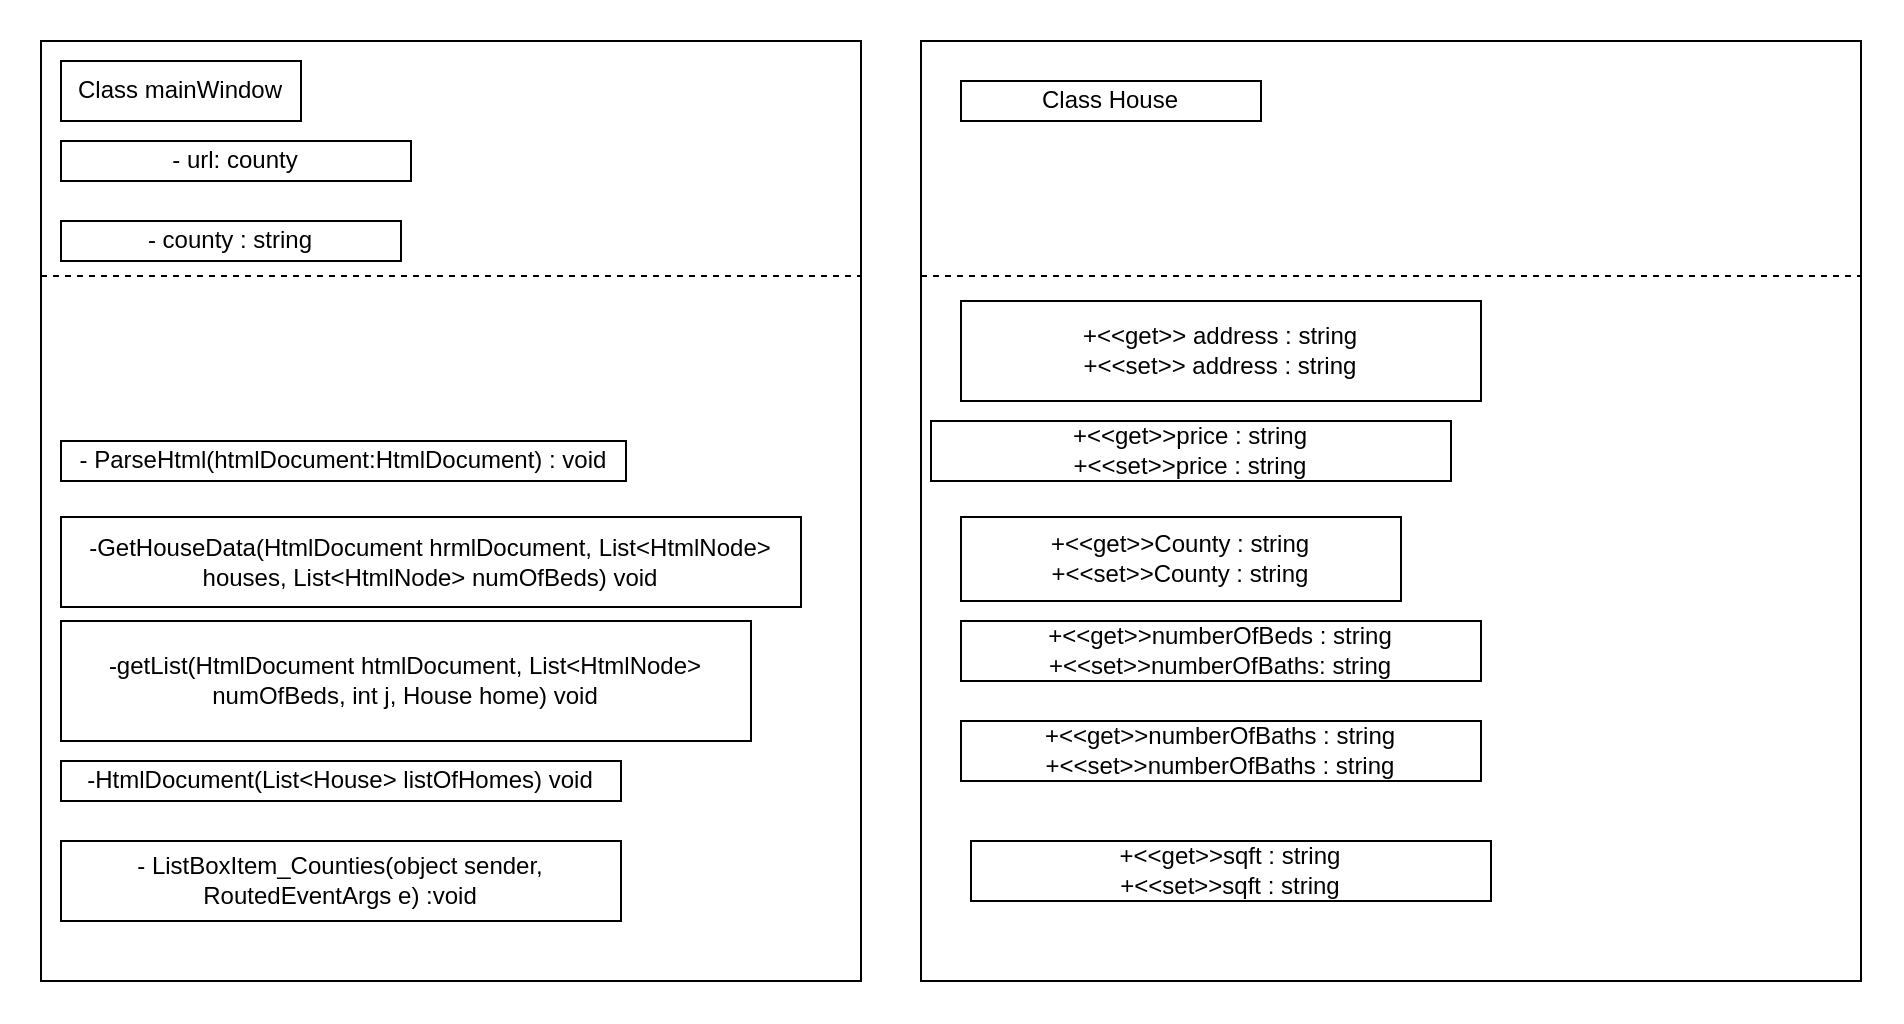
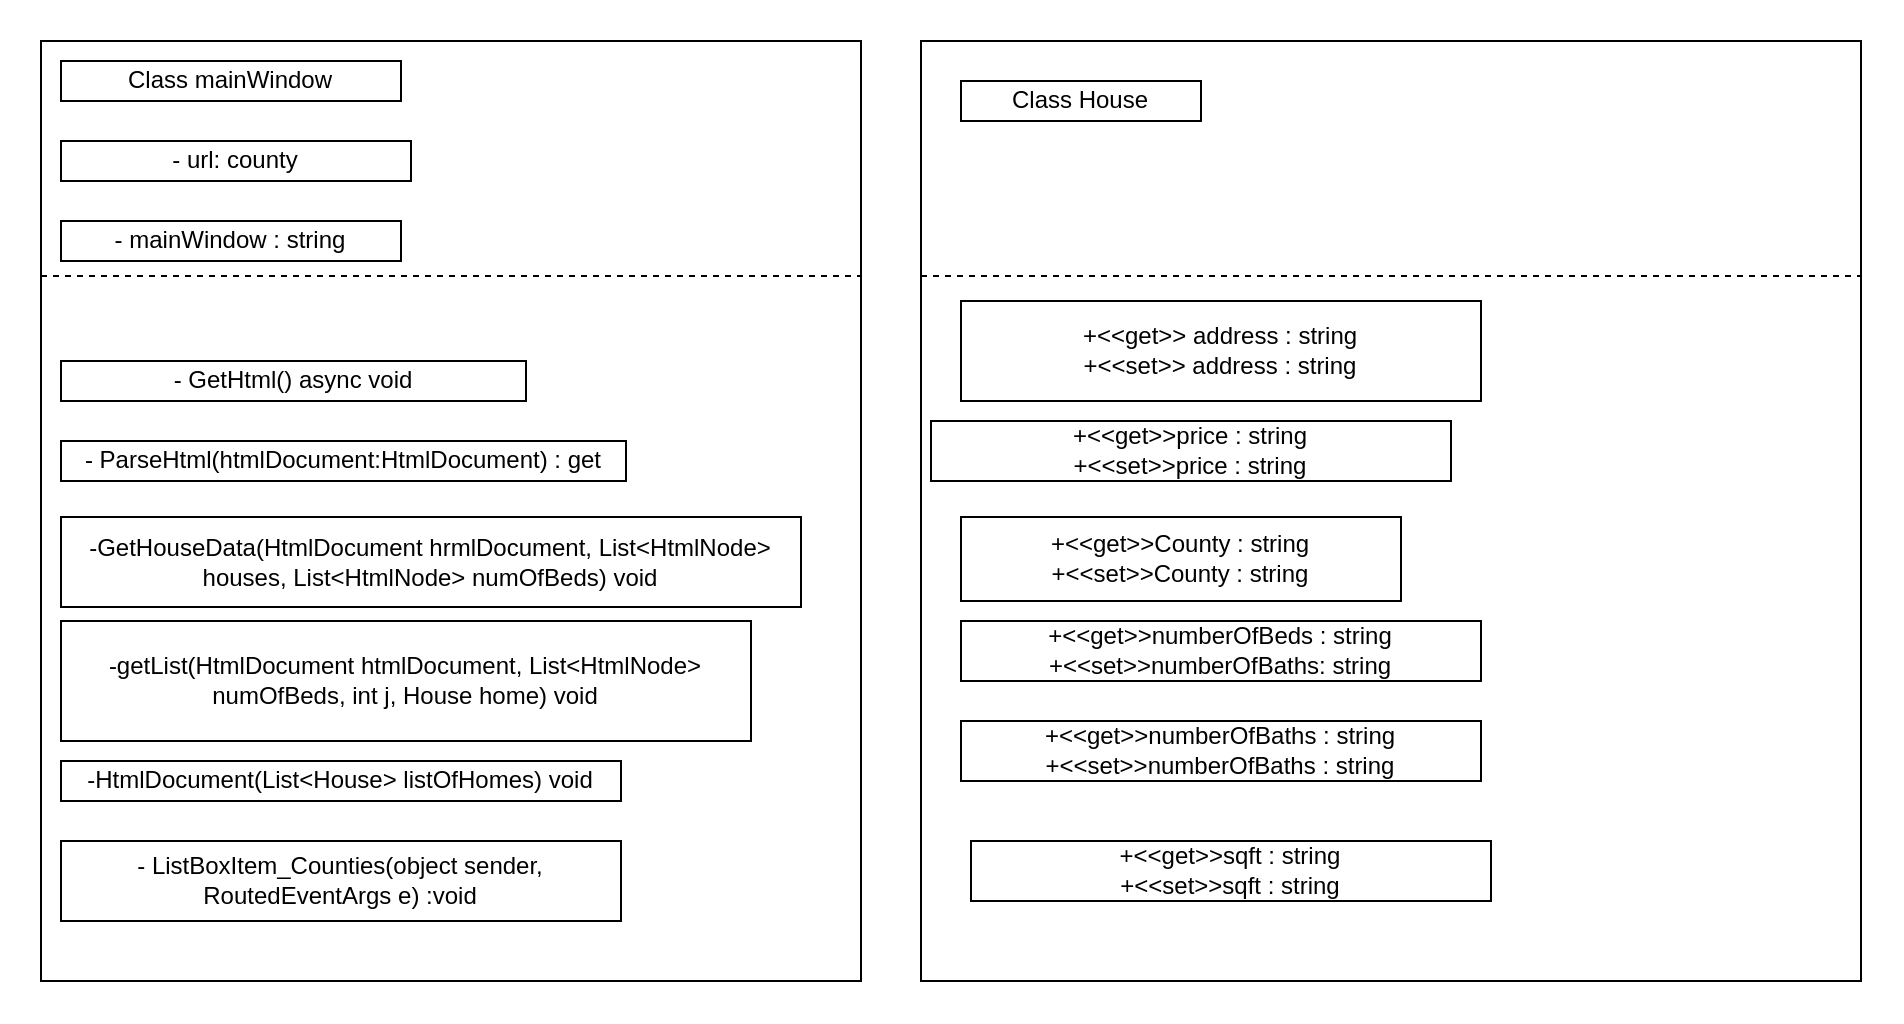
(181, 91) -> (231, 81)
(1111, 101) -> (1081, 101)
(231, 241) -> (231, 241)
none -> (294, 381)
(344, 461) -> (344, 461)
